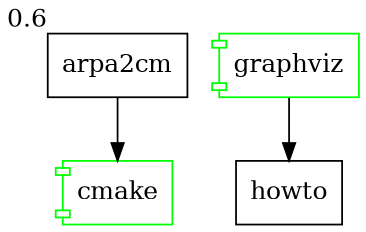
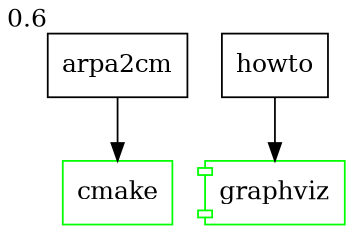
(289, 120) -> (275, 120)
(118, 193) -> (118, 193)
